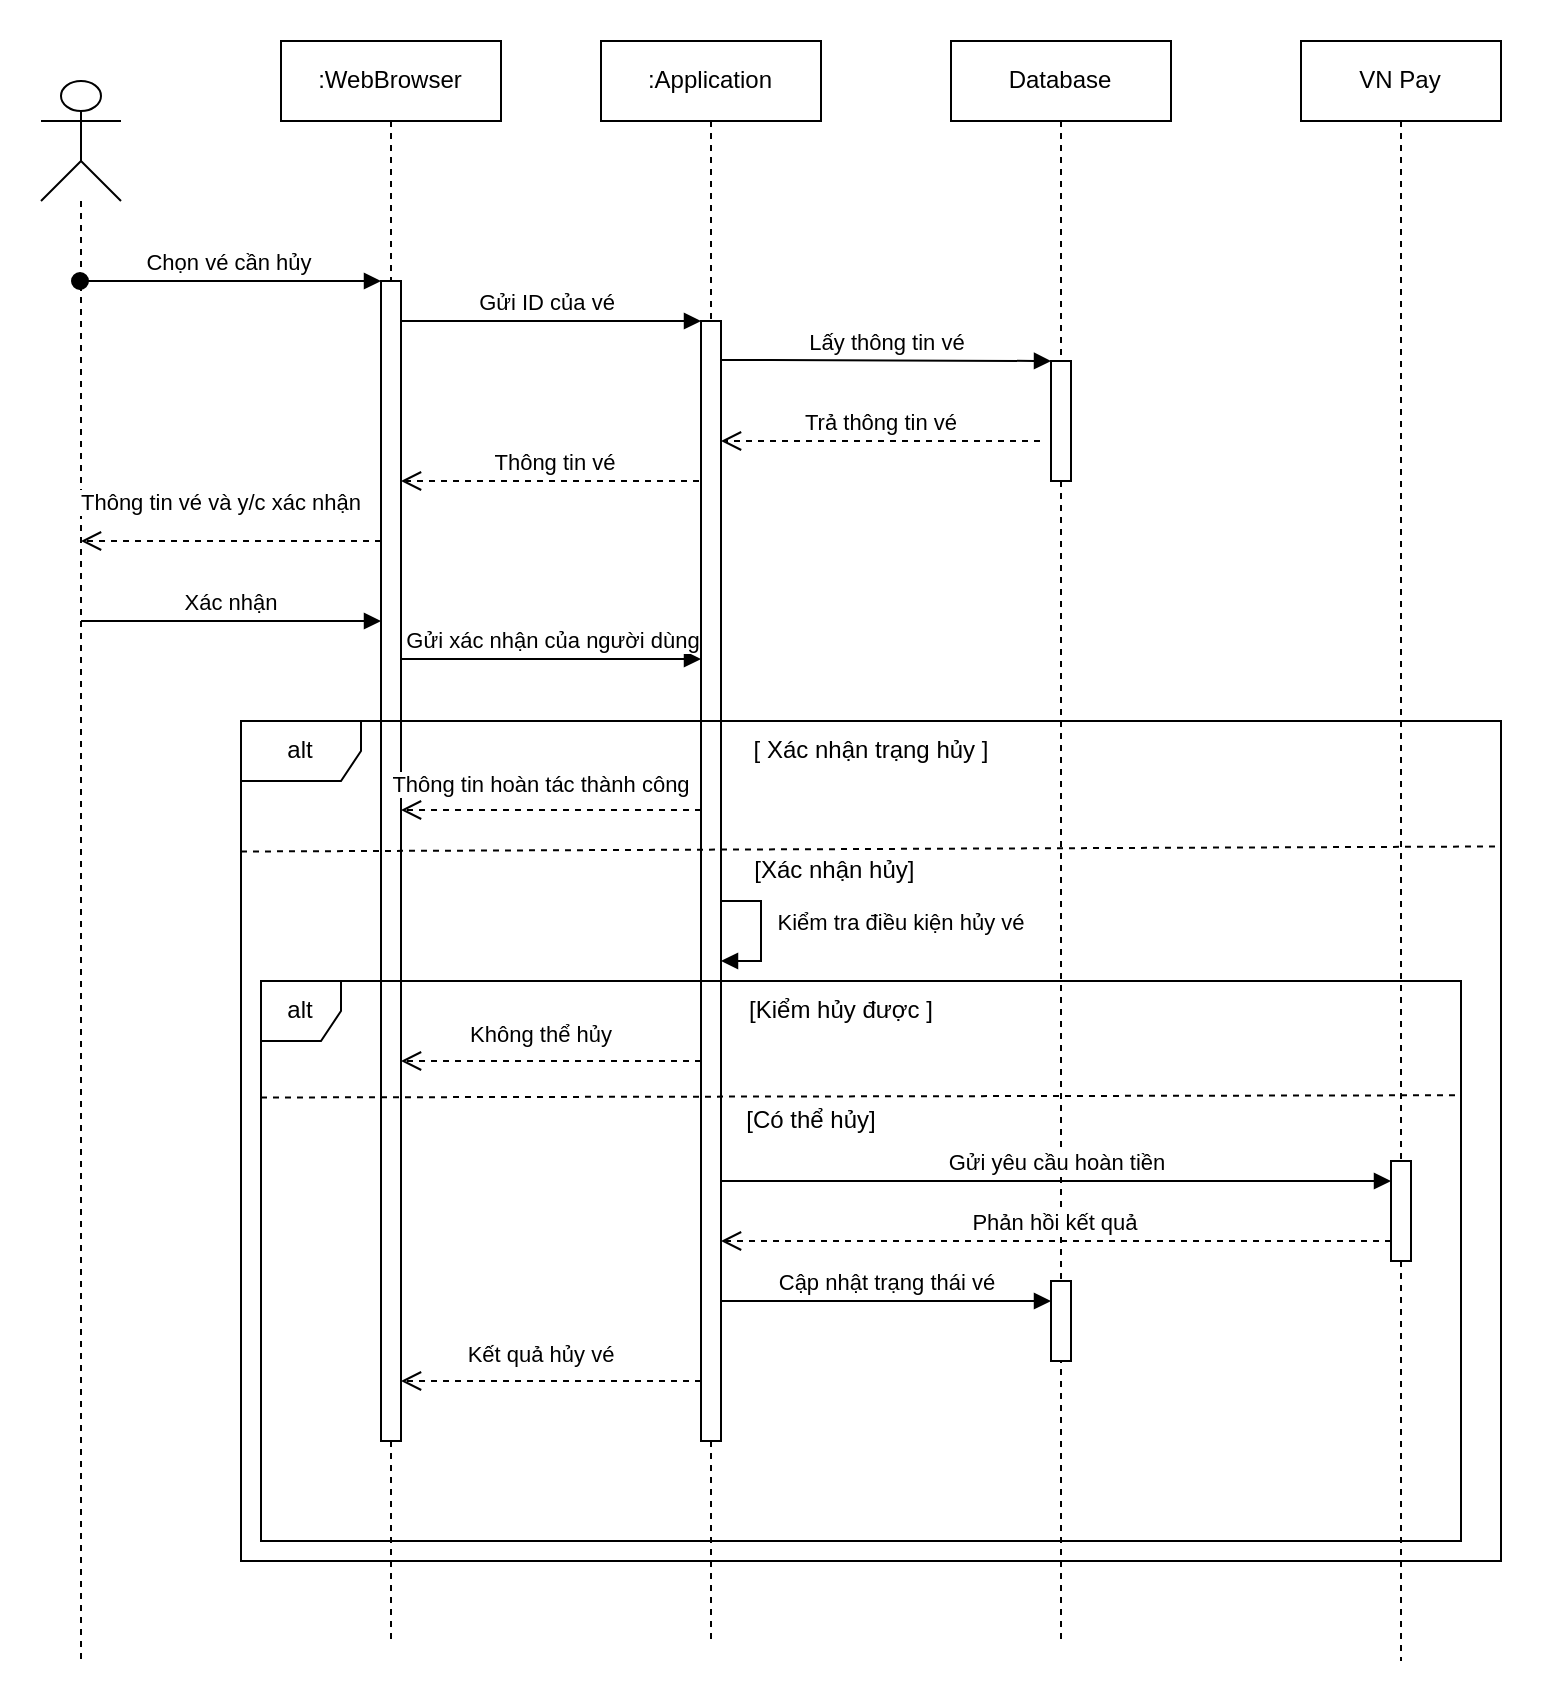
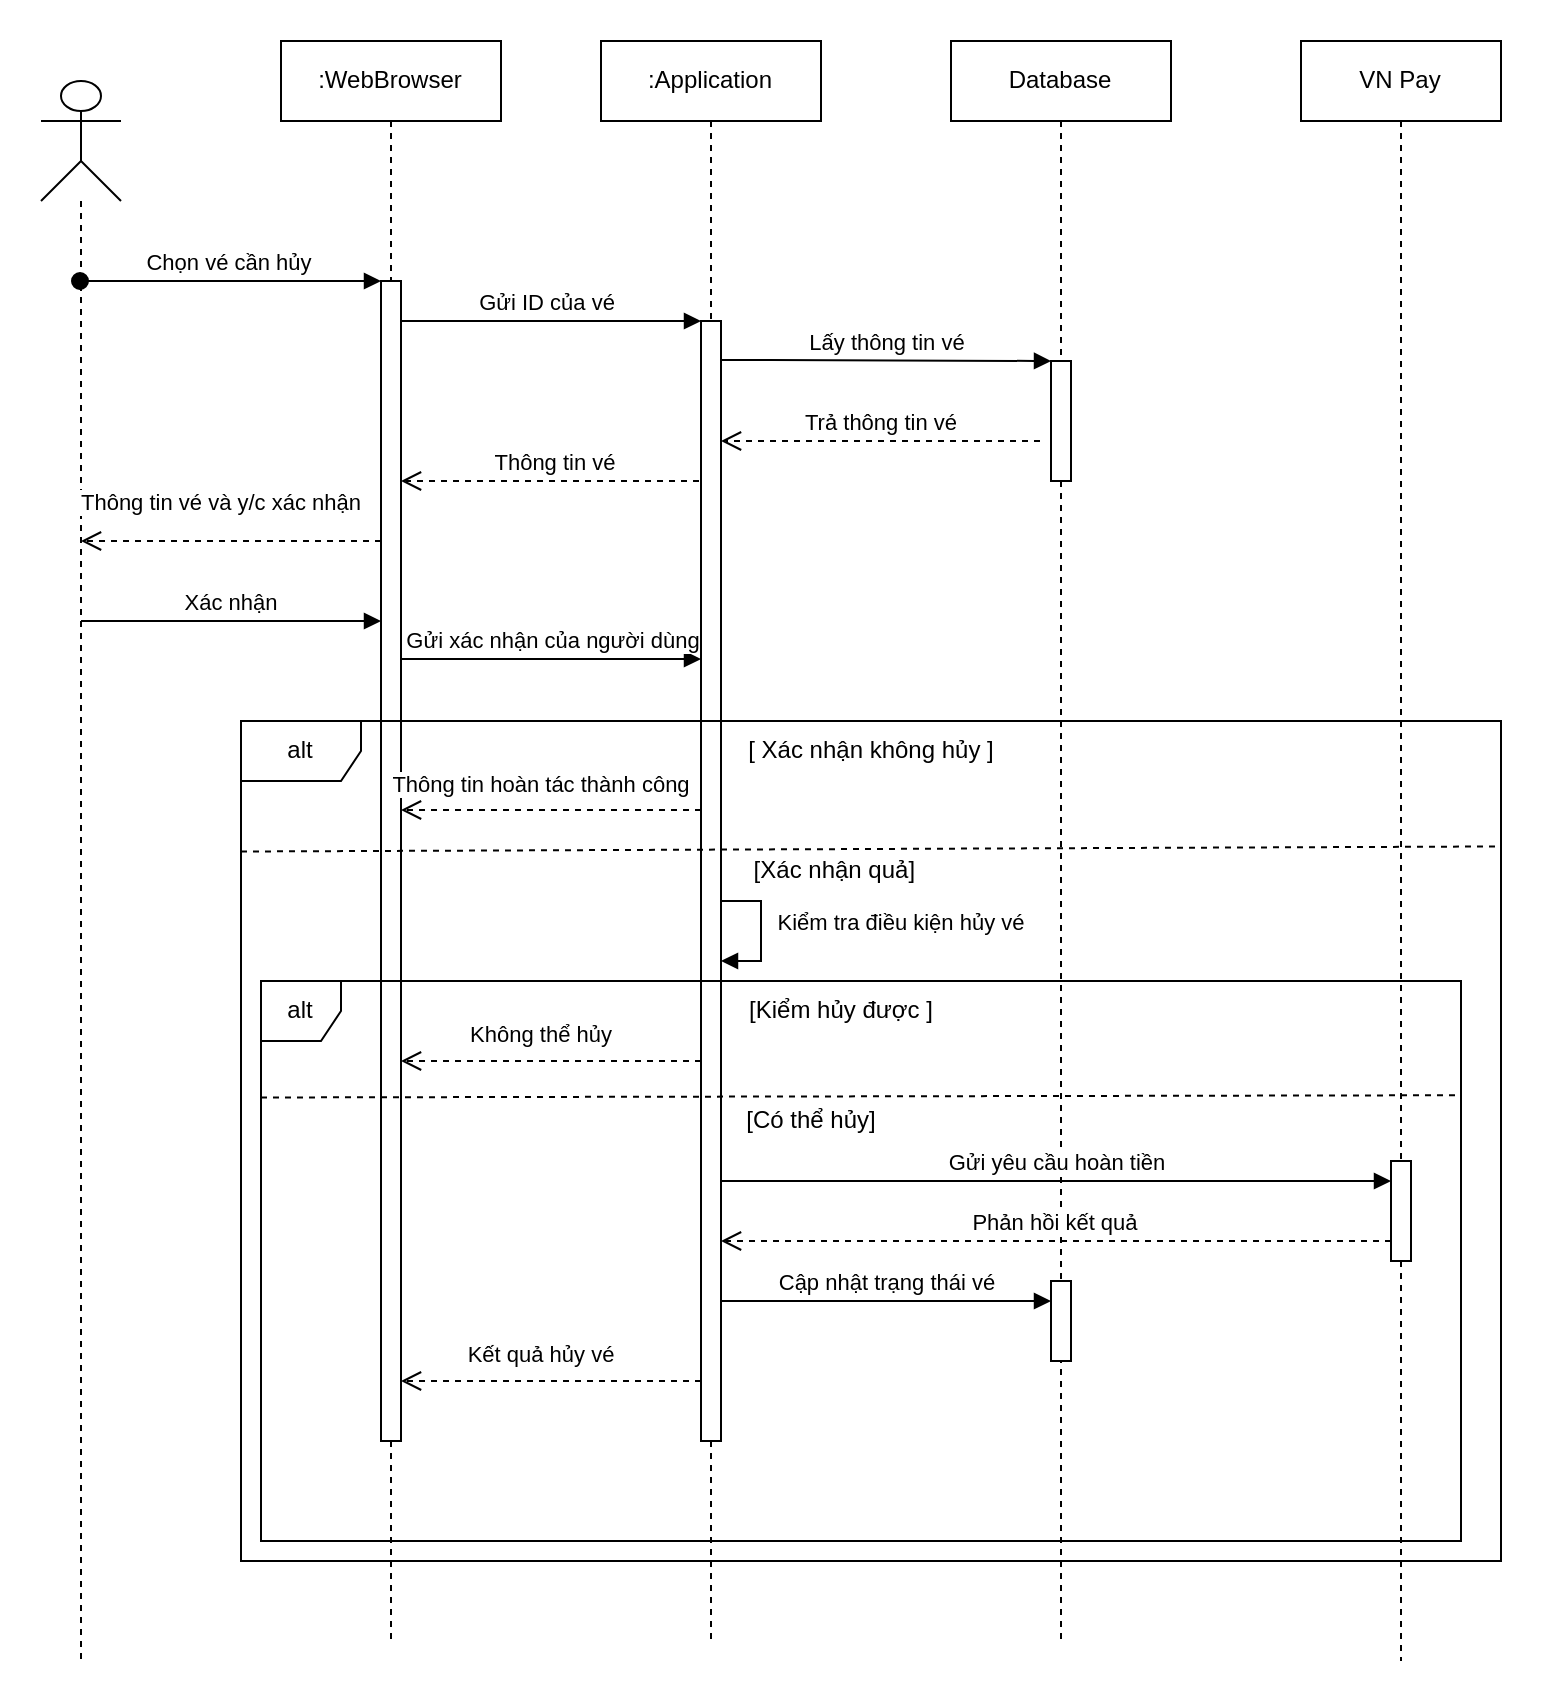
(872, 751) -> (872, 751)
(832, 871) -> (832, 871)
